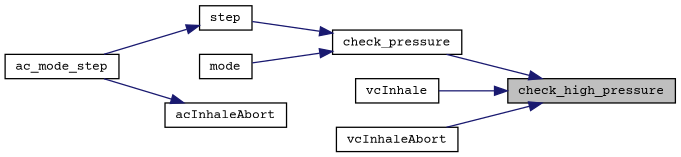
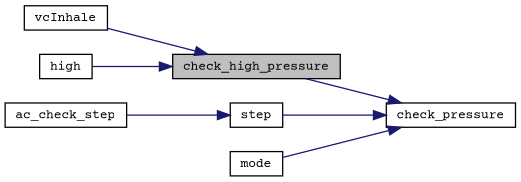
(488, 65) -> (347, 89)
(62, 67) -> (66, 115)
(226, 115) -> none
(397, 139) -> (66, 67)
